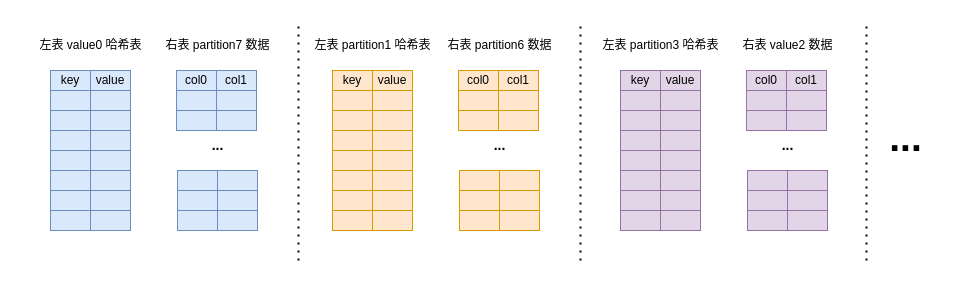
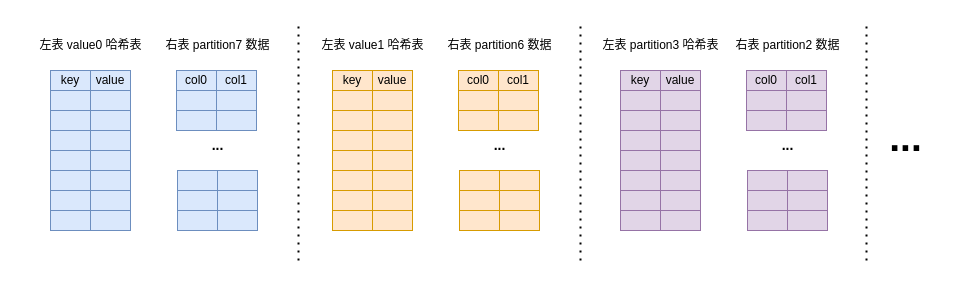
(373, 46) -> (373, 46)
(788, 46) -> (788, 46)
